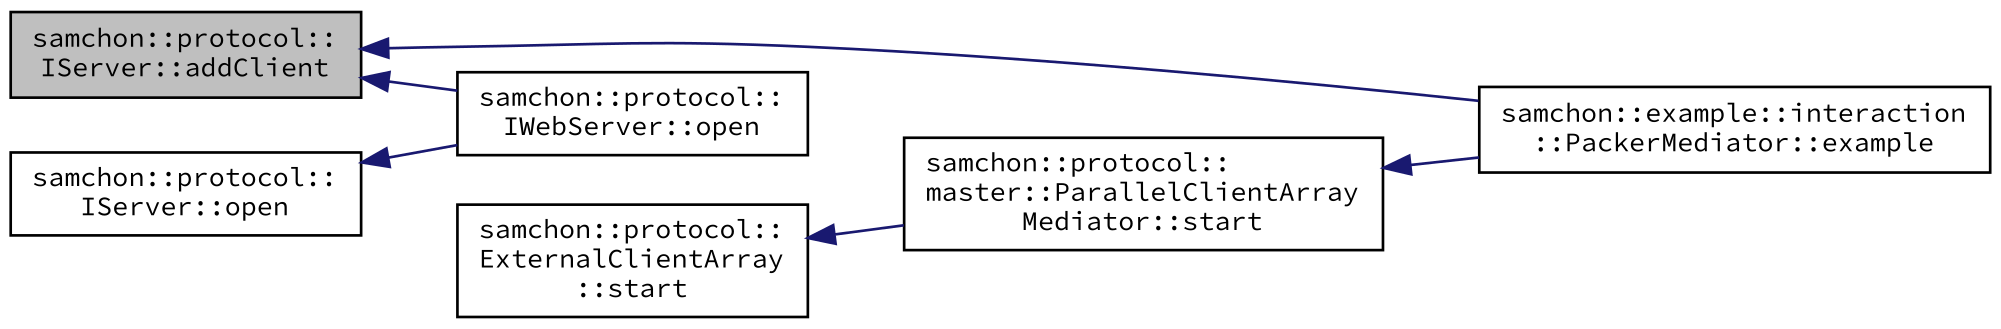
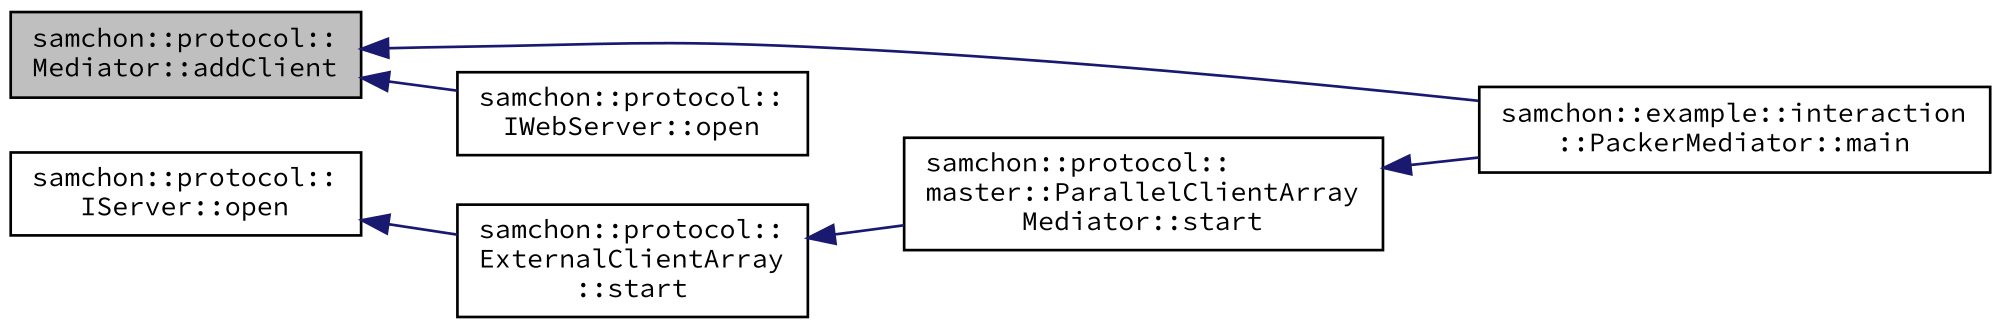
(186, 55) -> (186, 55)
(1735, 130) -> (1735, 130)
(423, 151) -> (423, 229)
